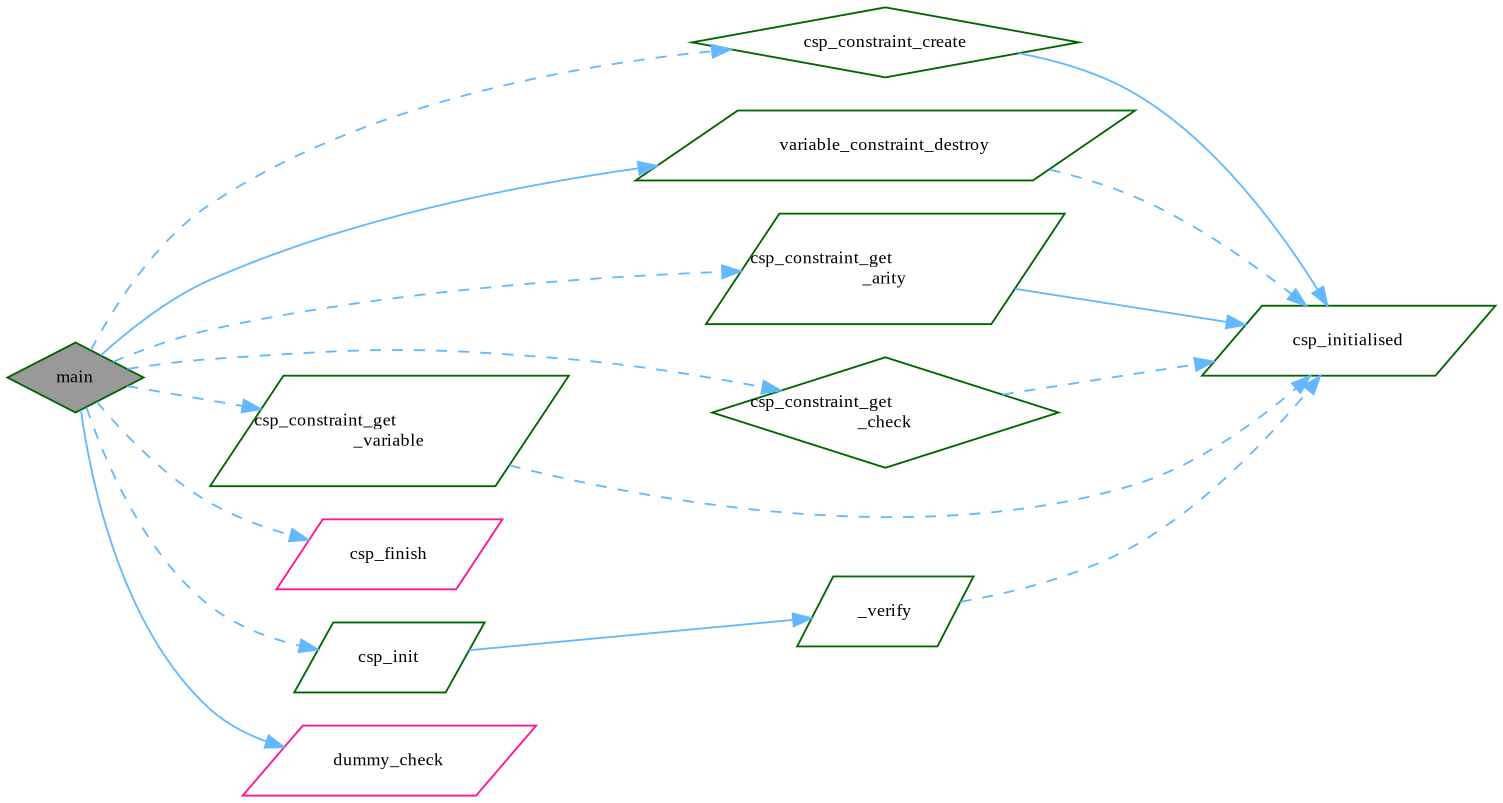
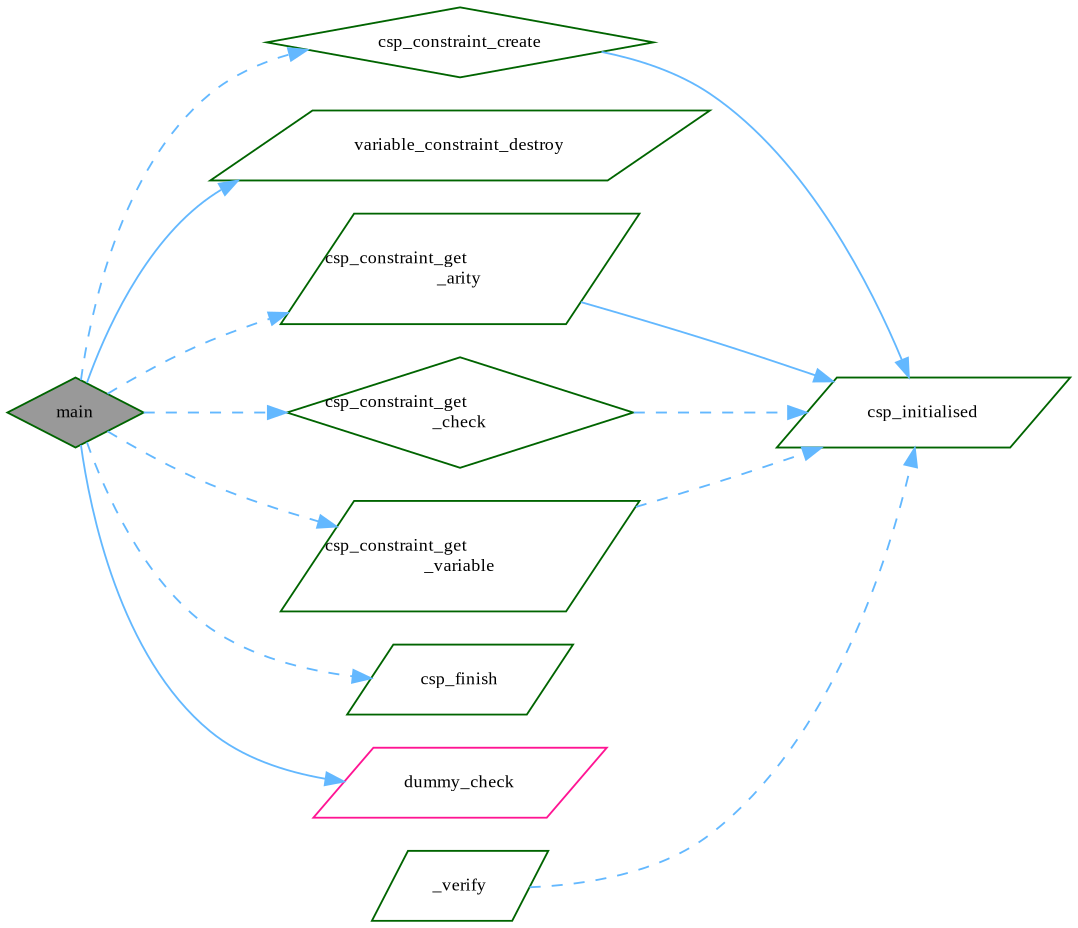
(1178, 218) -> none
(389, 554) -> (460, 680)
(389, 657) -> none
